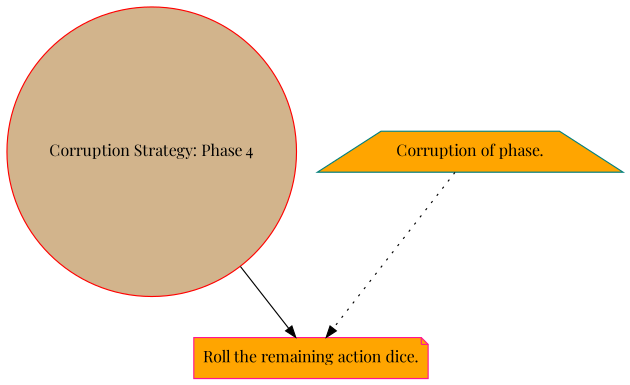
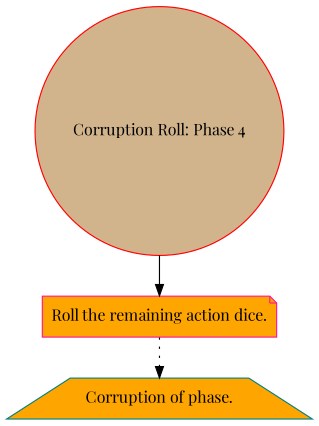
(152, 152) -> (159, 131)
(394, 250) -> (159, 352)
